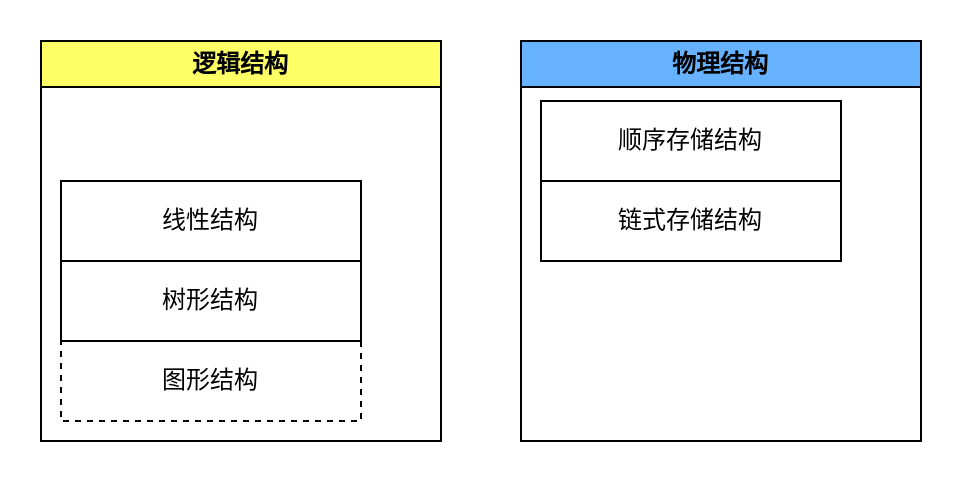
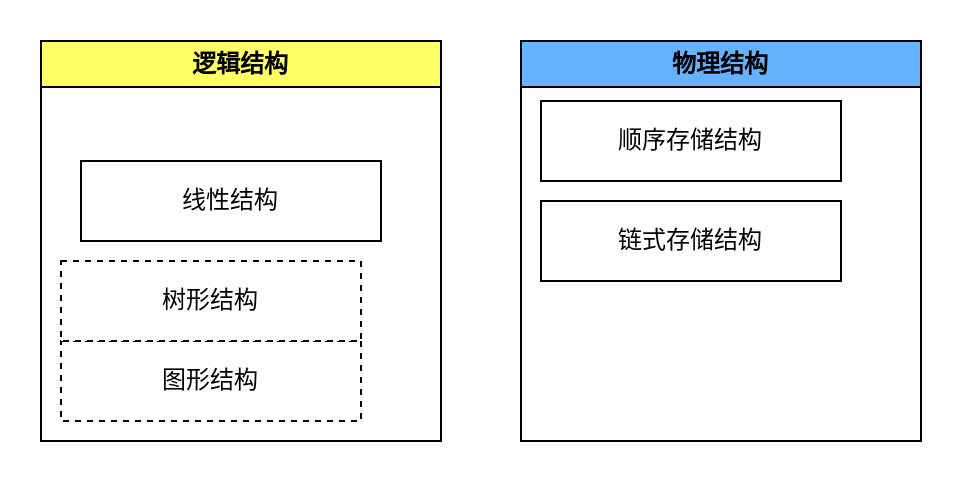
(211, 221) -> (231, 201)
(691, 221) -> (691, 241)
(211, 301) -> (211, 301)
